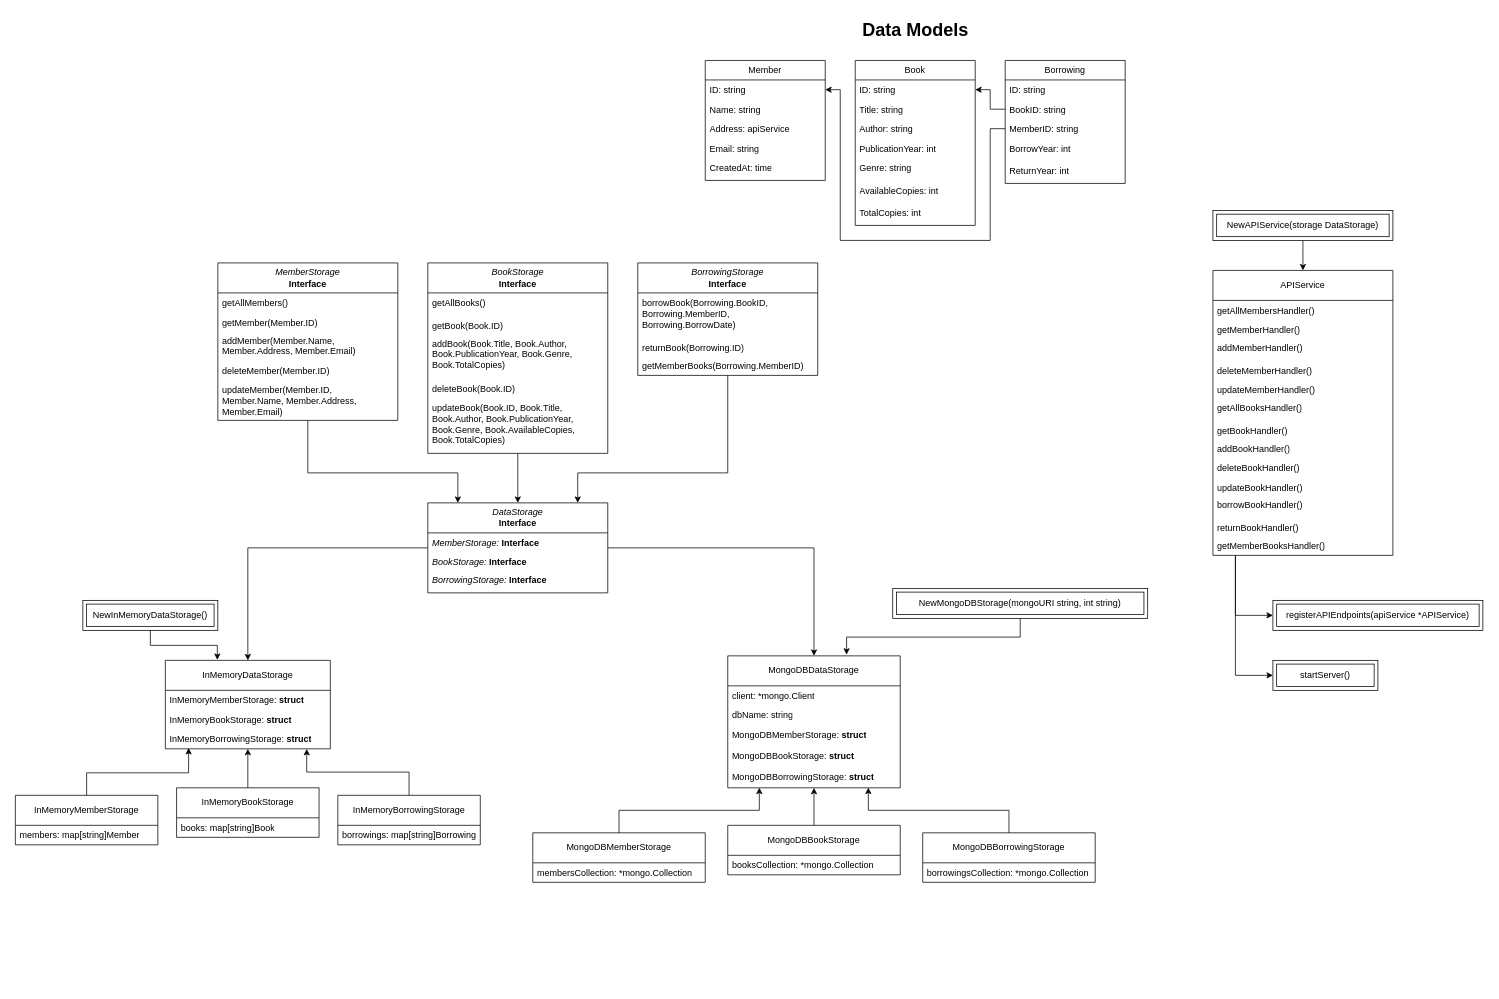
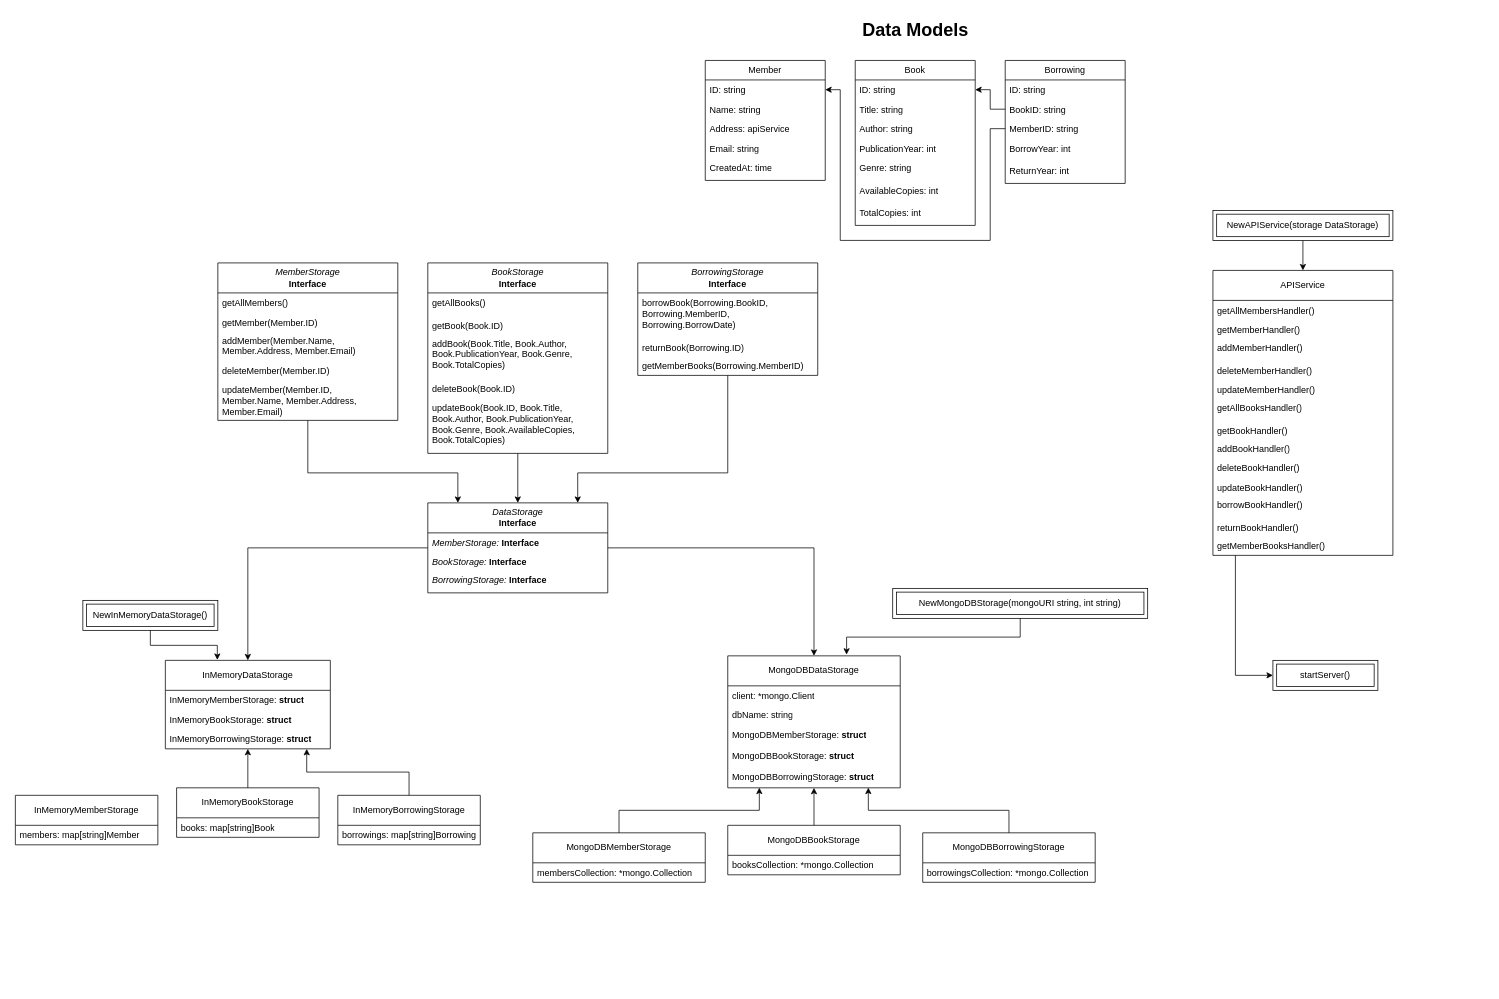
(1252, 615) -> none
(1378, 615) -> none
(189, 765) -> none
